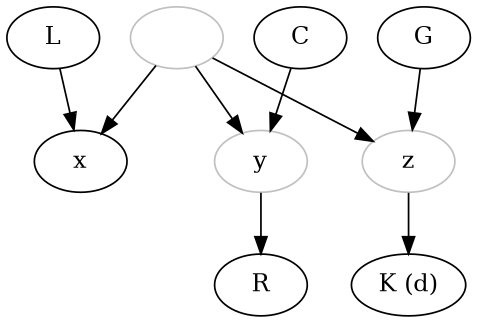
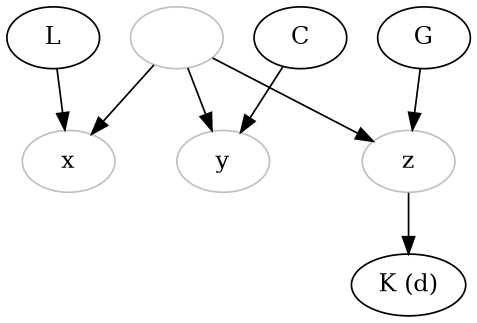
(81, 161) -> (69, 161)
(261, 285) -> none
